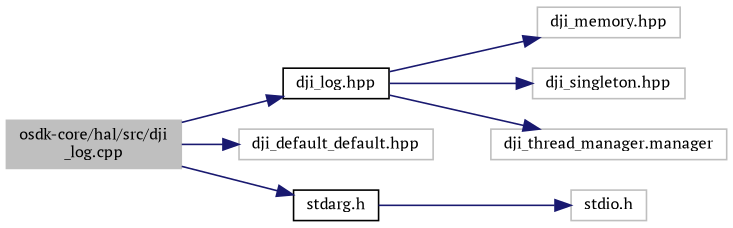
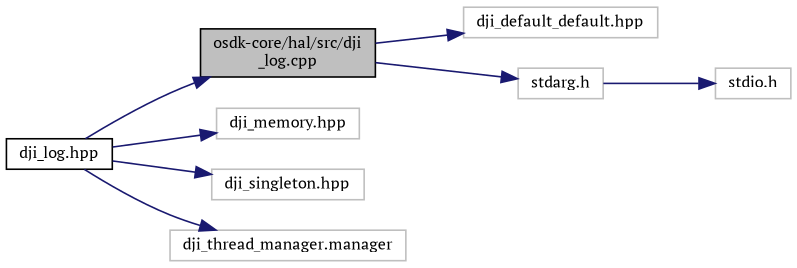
(224, 111) -> (139, 108)
(94, 144) -> (288, 53)
(336, 205) -> (561, 83)
